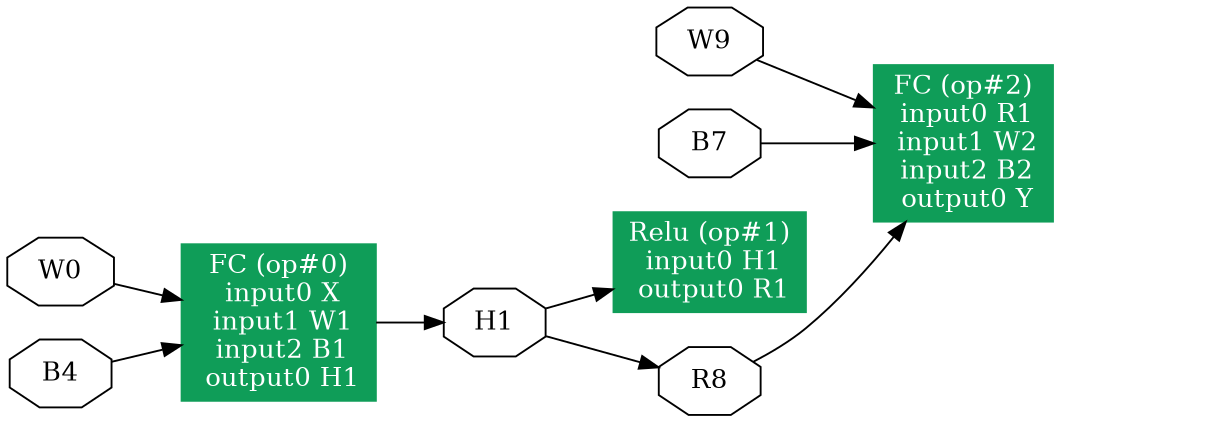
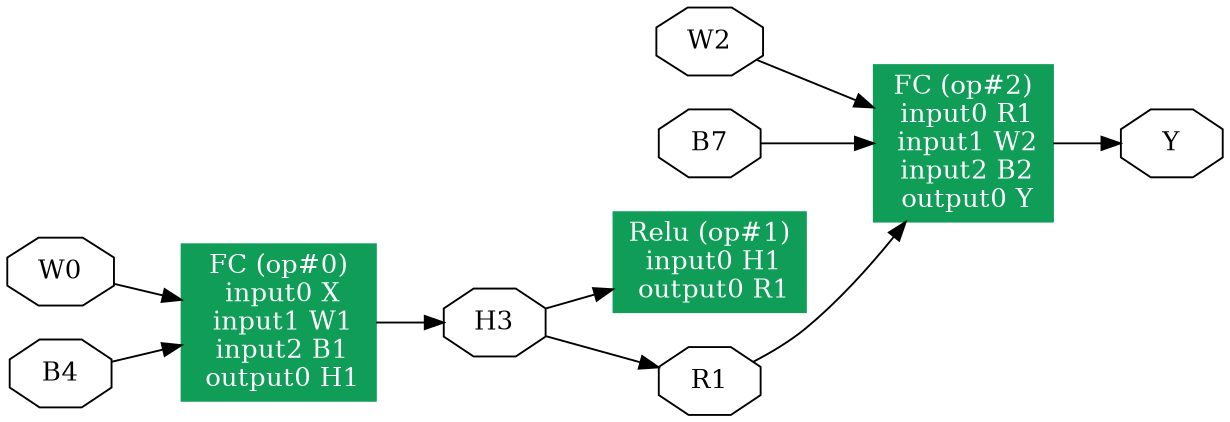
(710, 41) -> (710, 41)
none -> (1172, 143)
(495, 323) -> (495, 323)
(710, 381) -> (710, 381)
